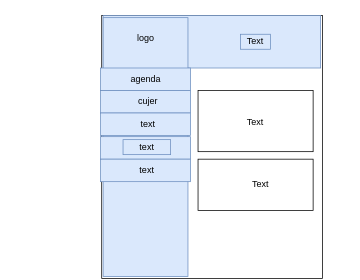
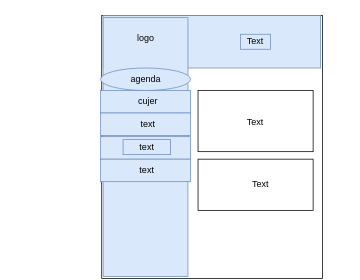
(146, 79) -> (146, 79)
